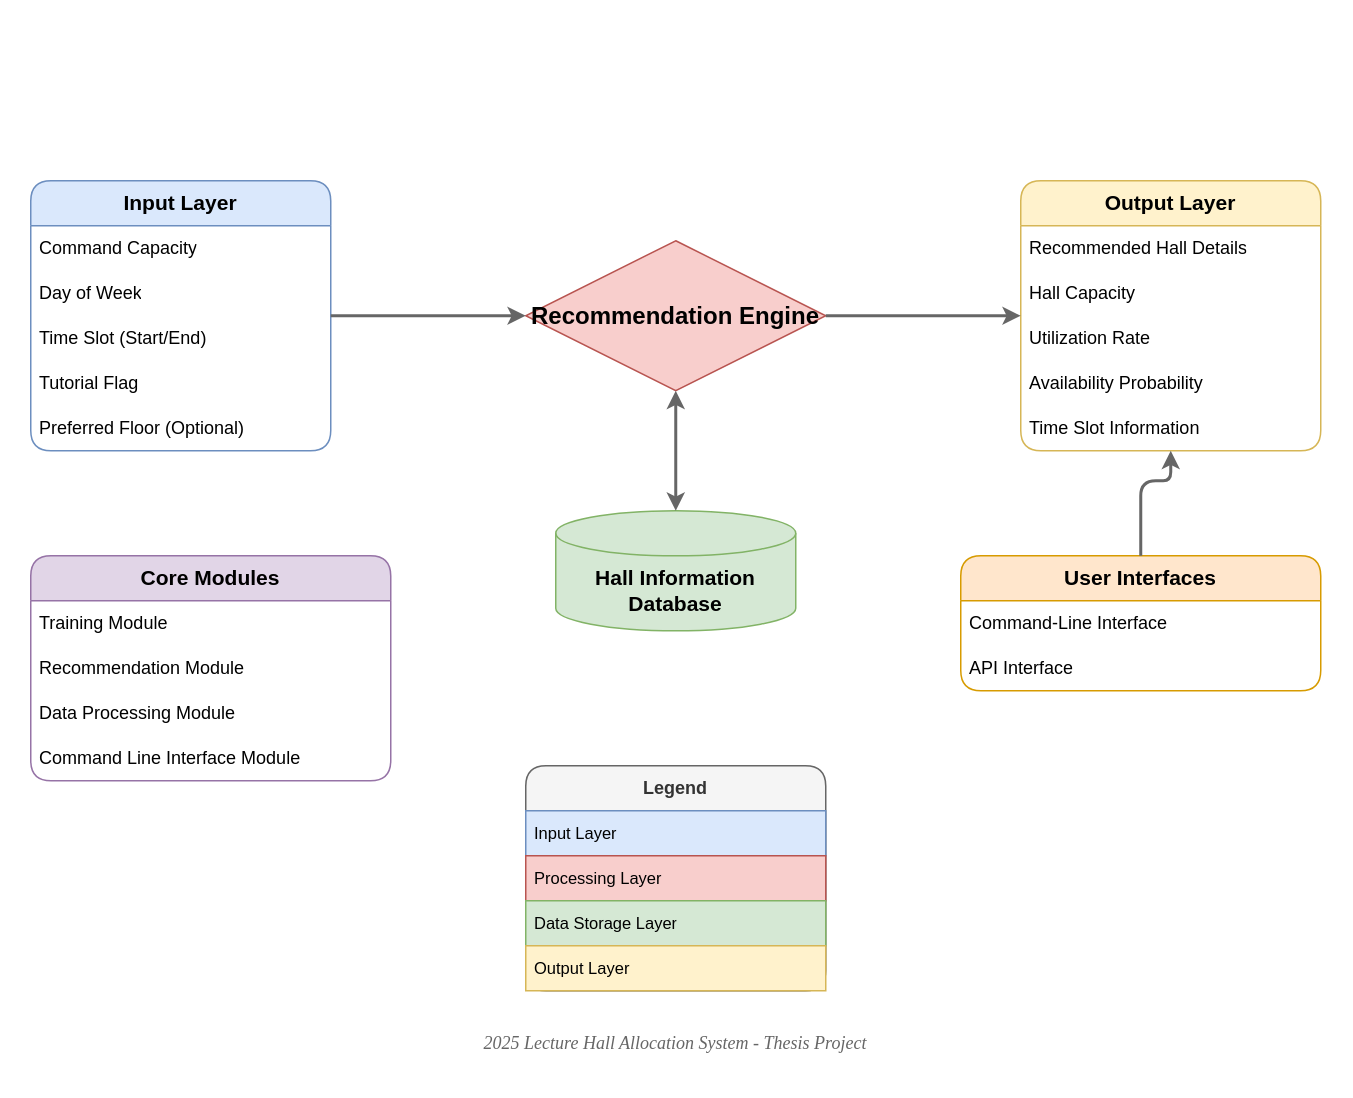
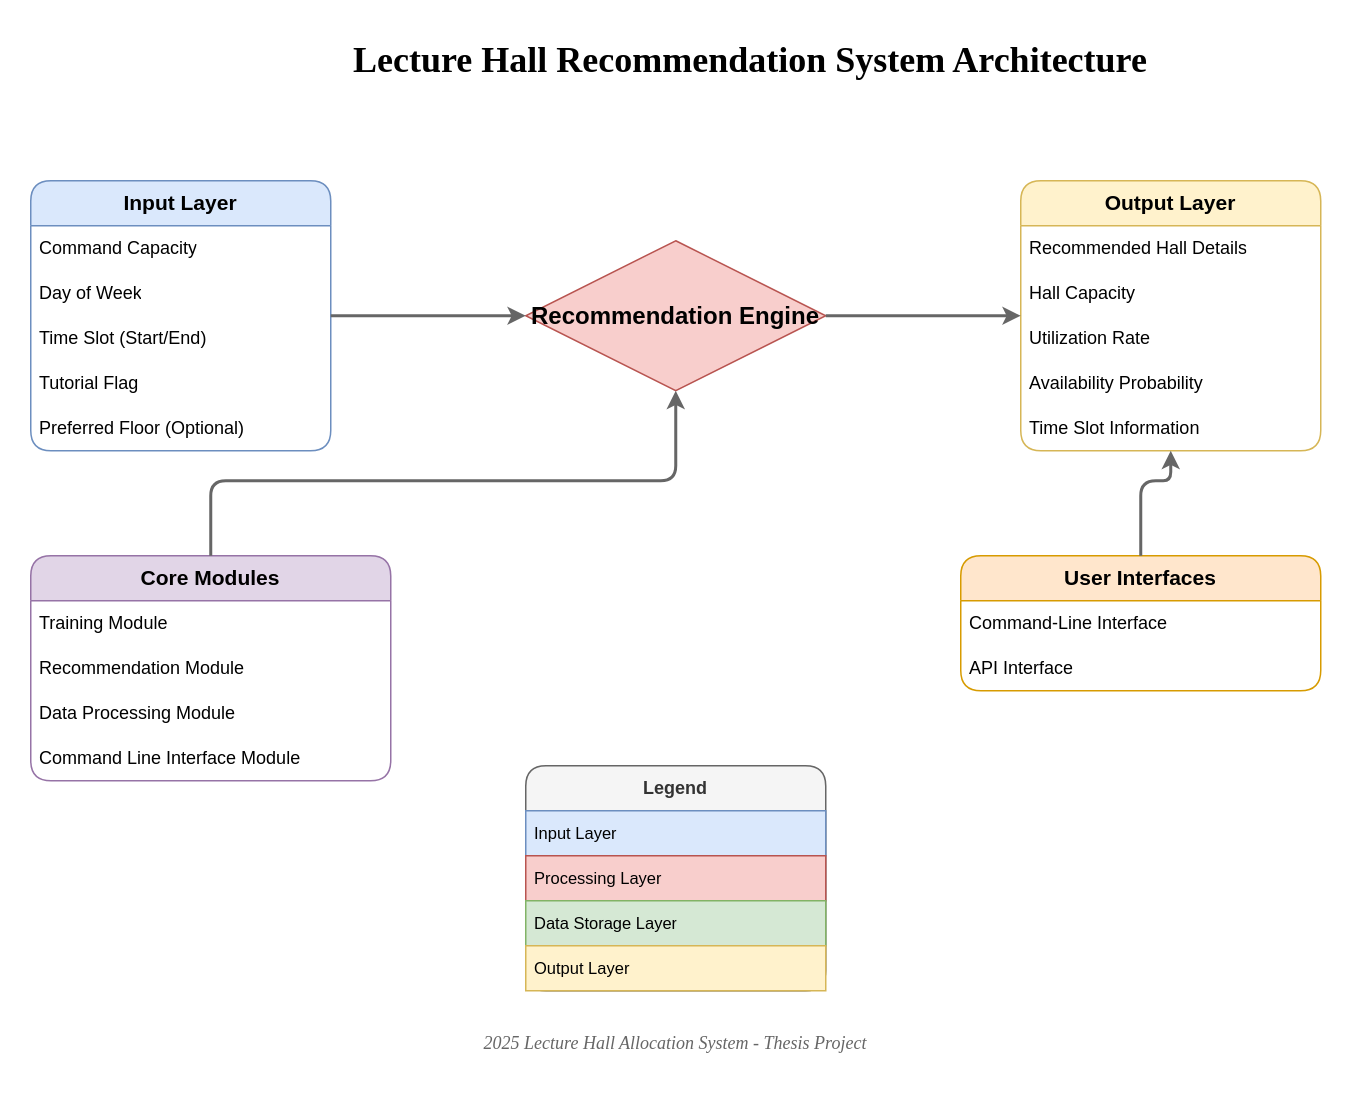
none -> (751, 61)
none -> (409, 481)
(676, 485) -> none
(676, 571) -> none
